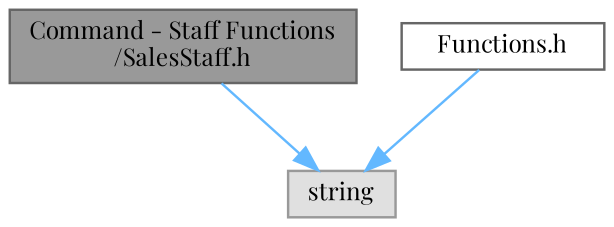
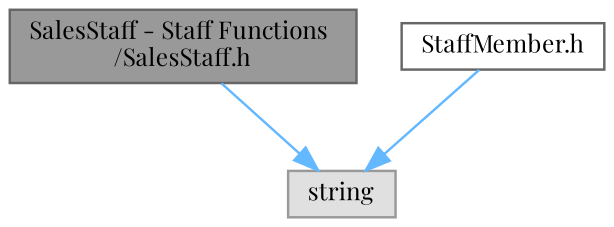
(183, 46) -> (183, 46)
(503, 46) -> (503, 46)
